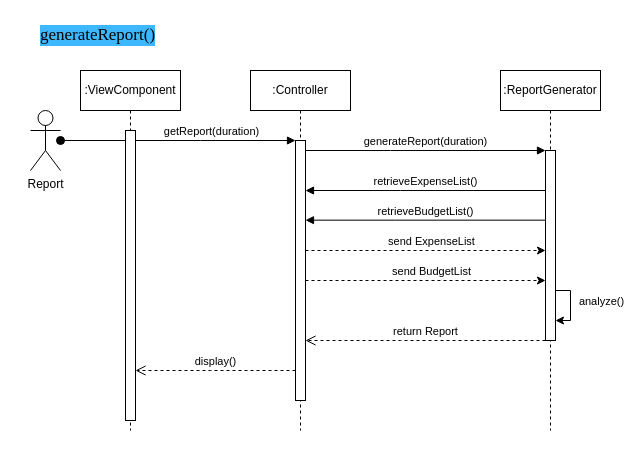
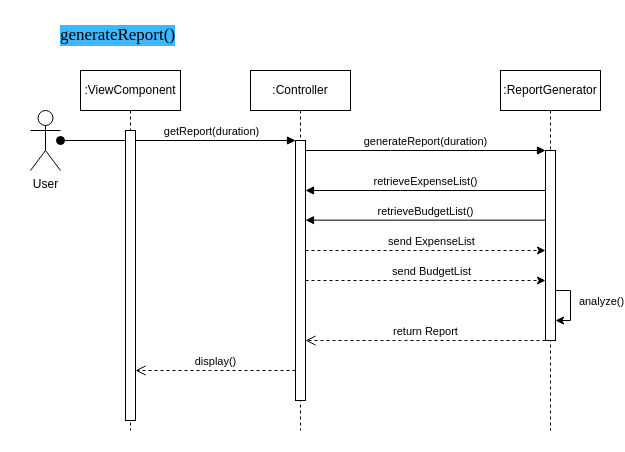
(96, 36) -> (116, 36)
(46, 185) -> (46, 185)
